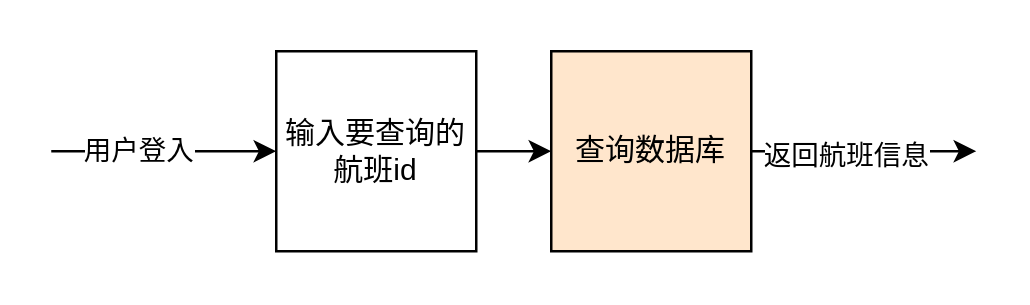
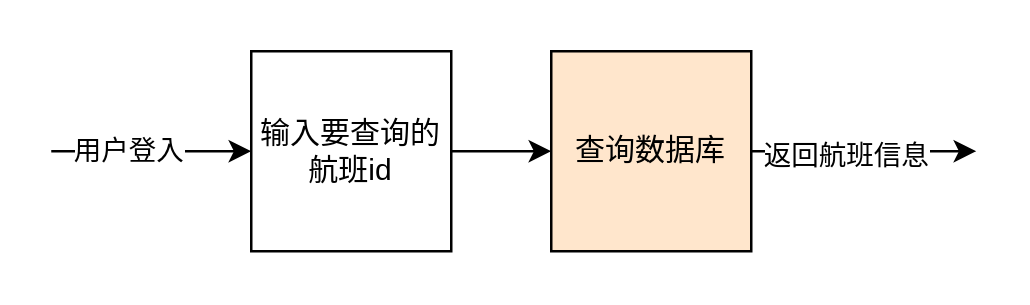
(376, 151) -> (351, 151)
